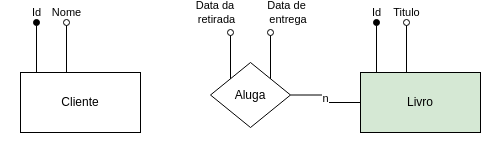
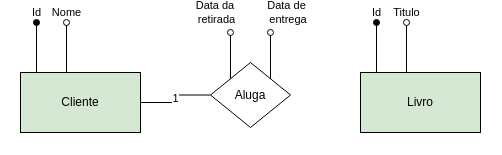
none -> (176, 99)
(326, 99) -> none
(81, 103) -> (81, 103)
